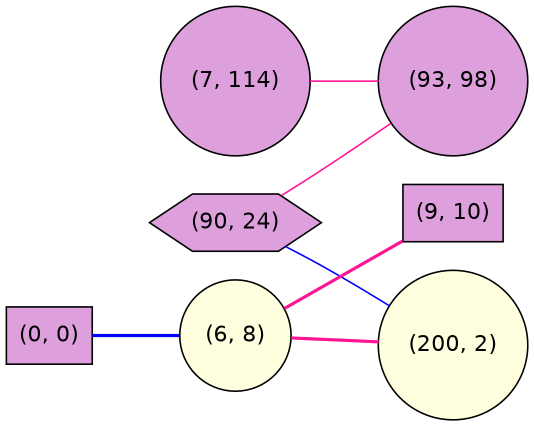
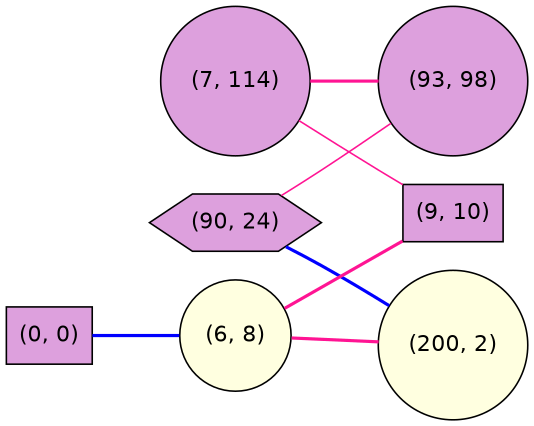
(344, 81) -> (344, 81)
none -> (358, 158)
(330, 271) -> (330, 271)
